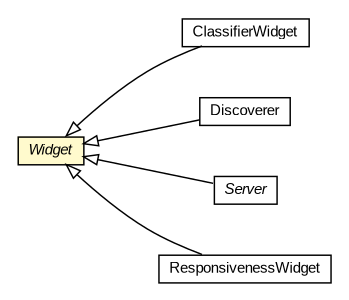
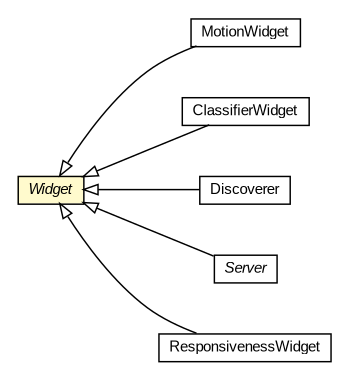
none -> (245, 32)
